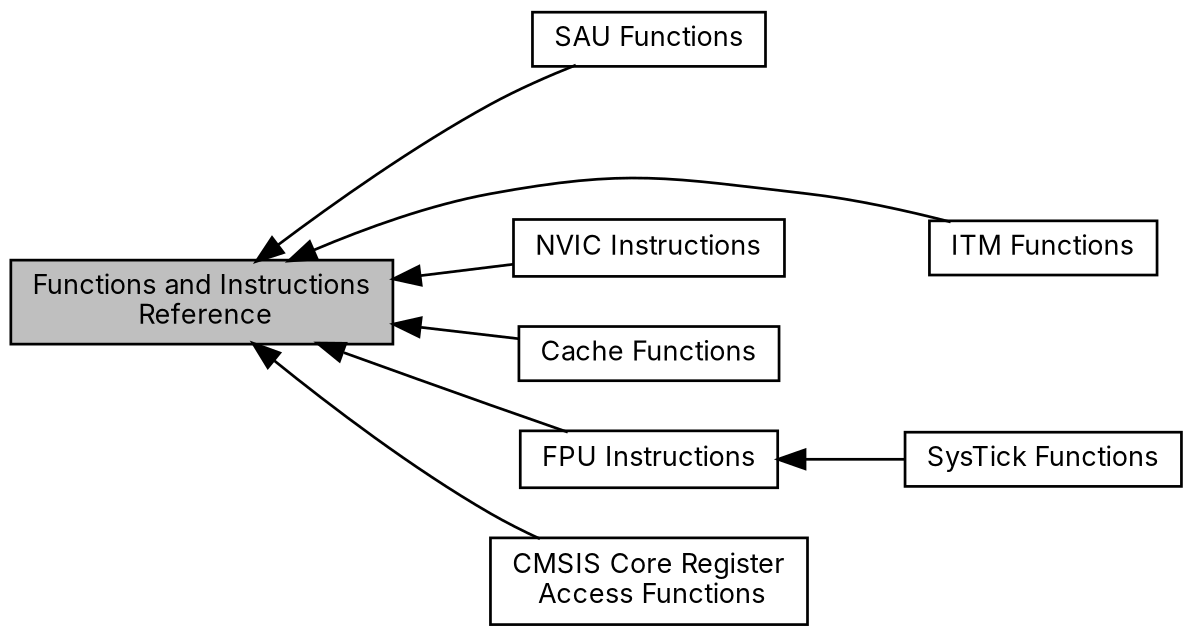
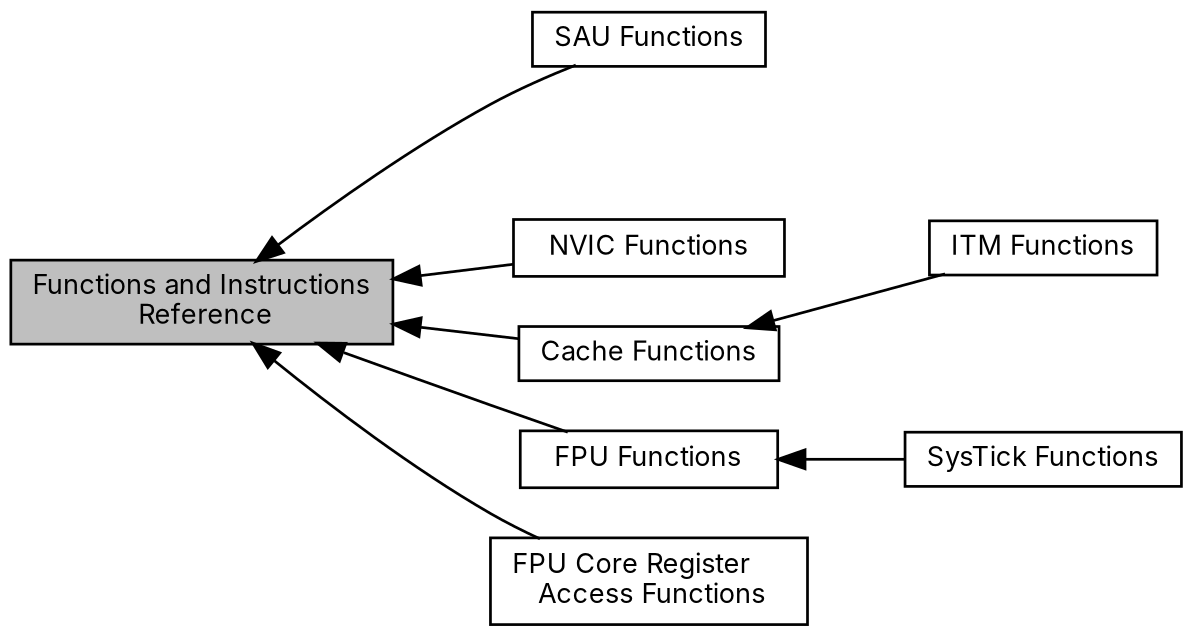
(629, 178) -> (859, 297)
(649, 248) -> (649, 248)
(649, 459) -> (649, 459)
(649, 581) -> (649, 581)
